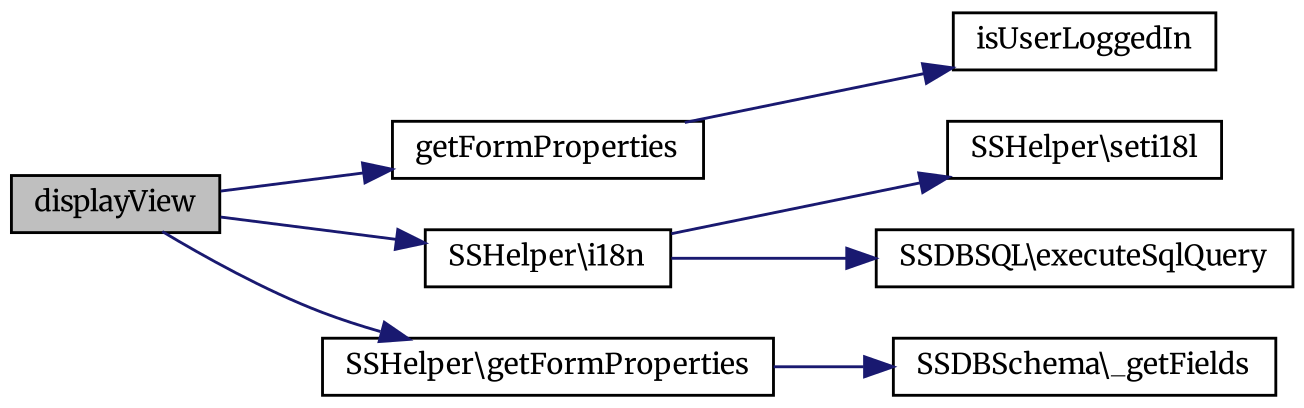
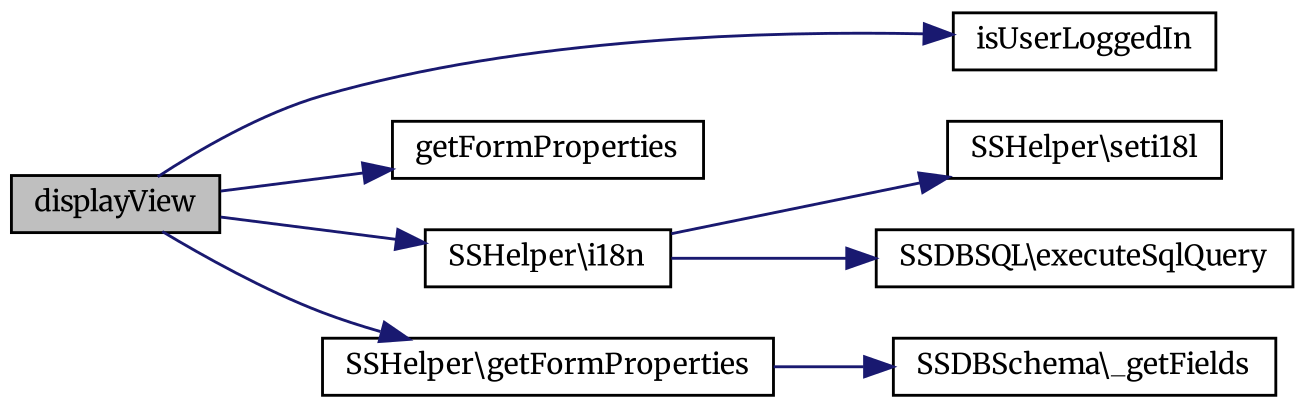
(804, 98) -> (529, 54)
